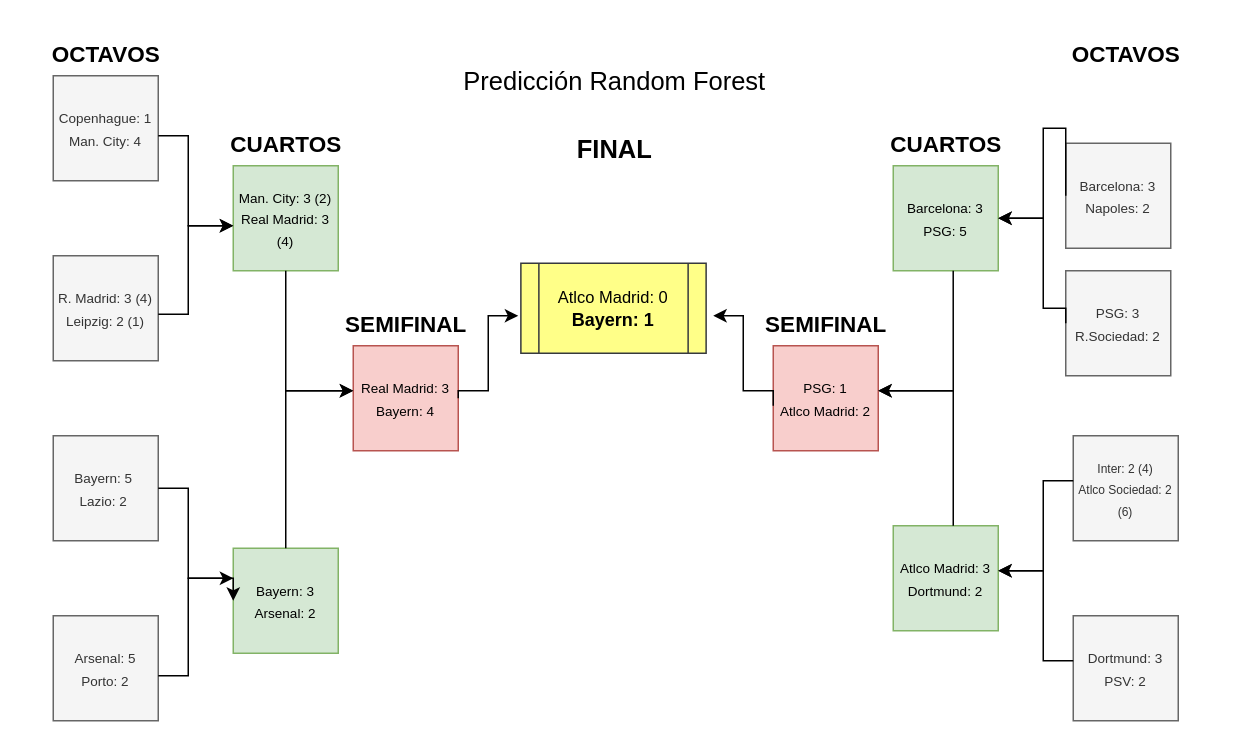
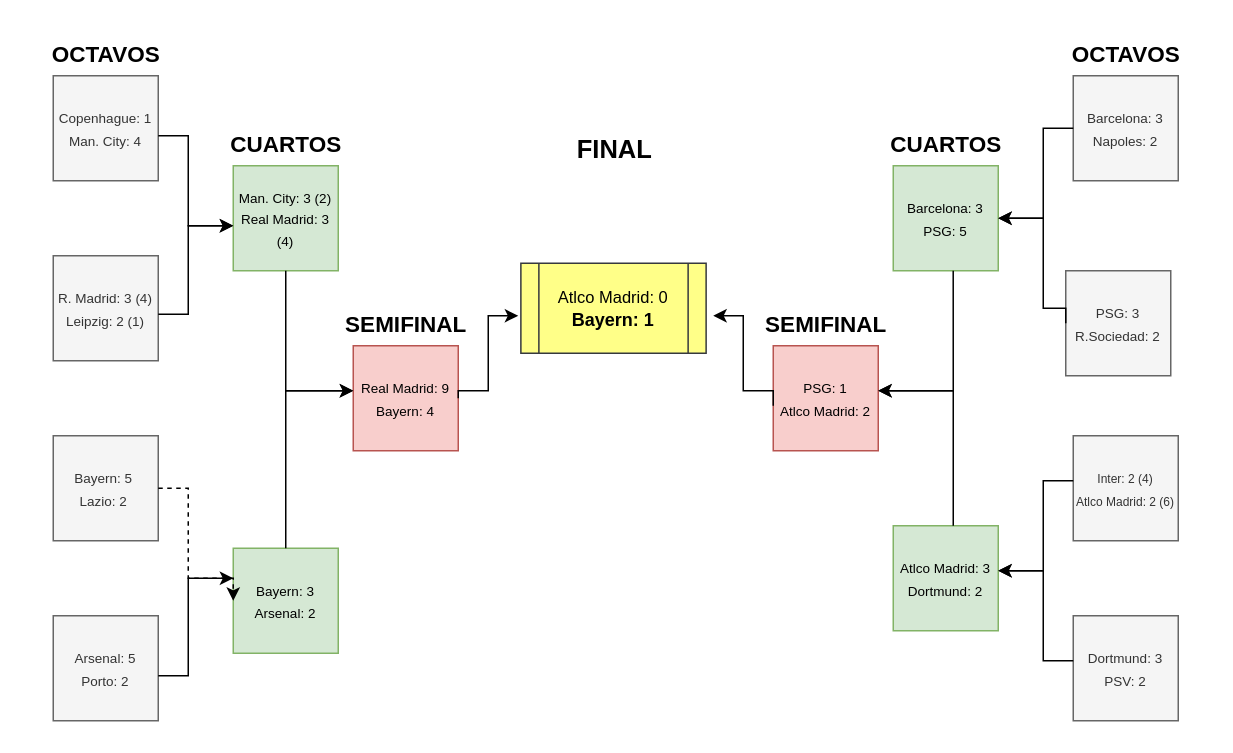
(614, 83) -> none
(1118, 196) -> (1126, 128)
(406, 398) -> (406, 398)
(1126, 488) -> (1126, 488)
(188, 518) -> (188, 518)
